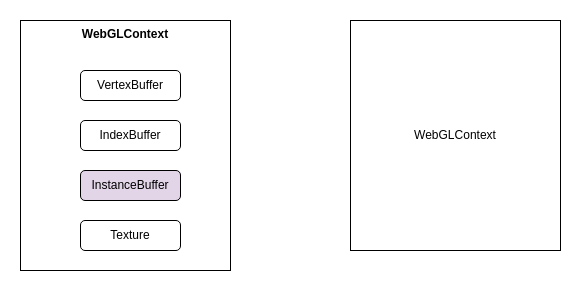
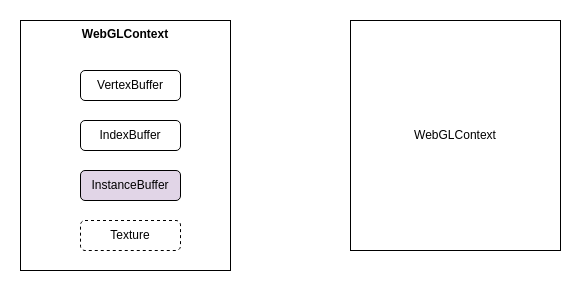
(131, 236) -> (131, 236)
